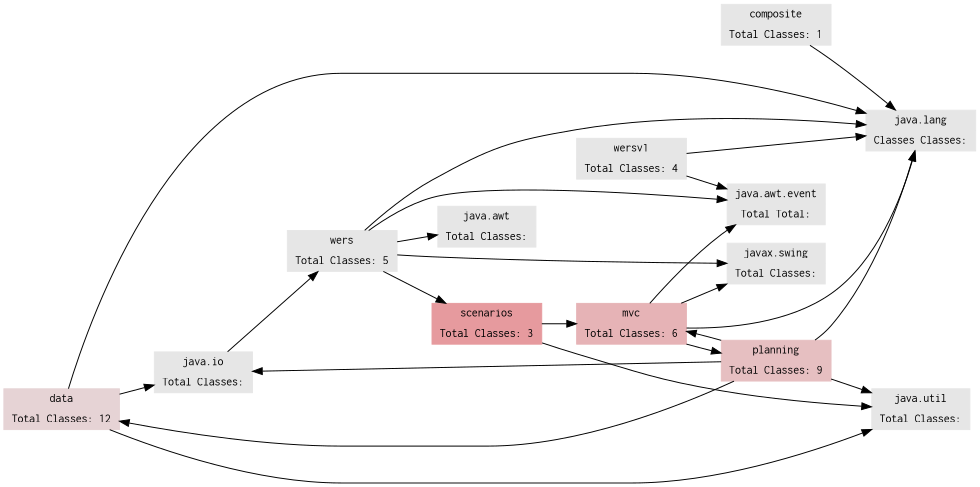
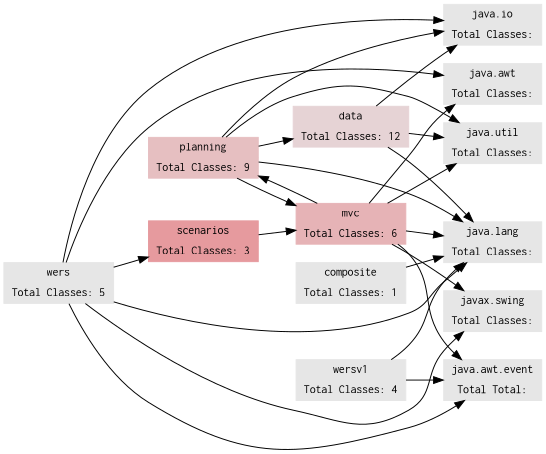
(921, 140) -> (493, 252)
none -> (410, 154)
(269, 315) -> (192, 63)
(699, 387) -> (418, 186)
